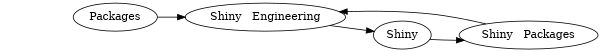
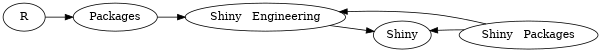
none -> (24, 17)
(443, 40) -> (451, 30)
